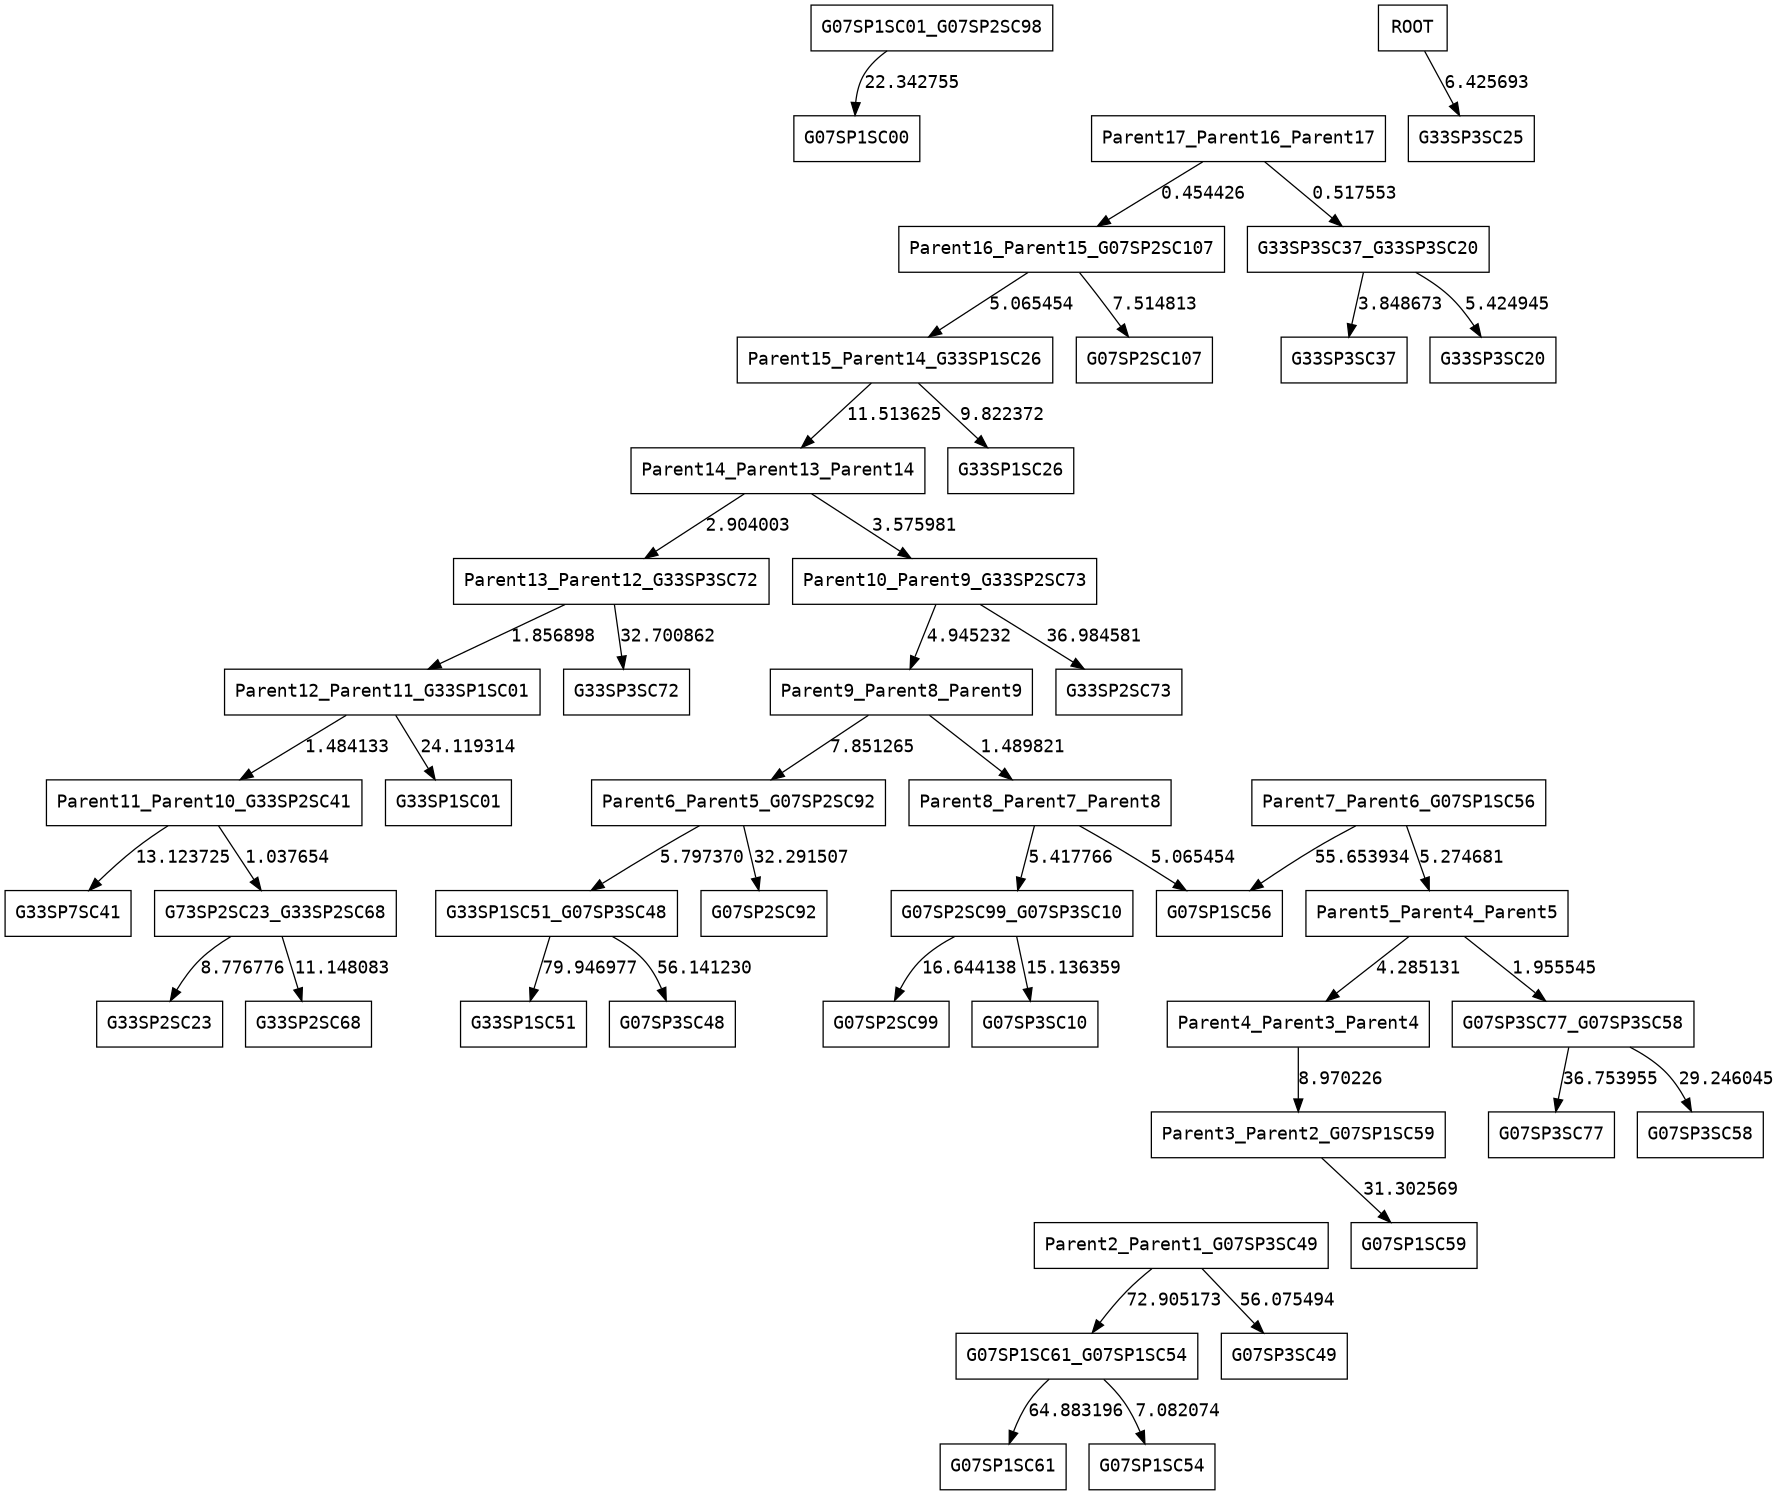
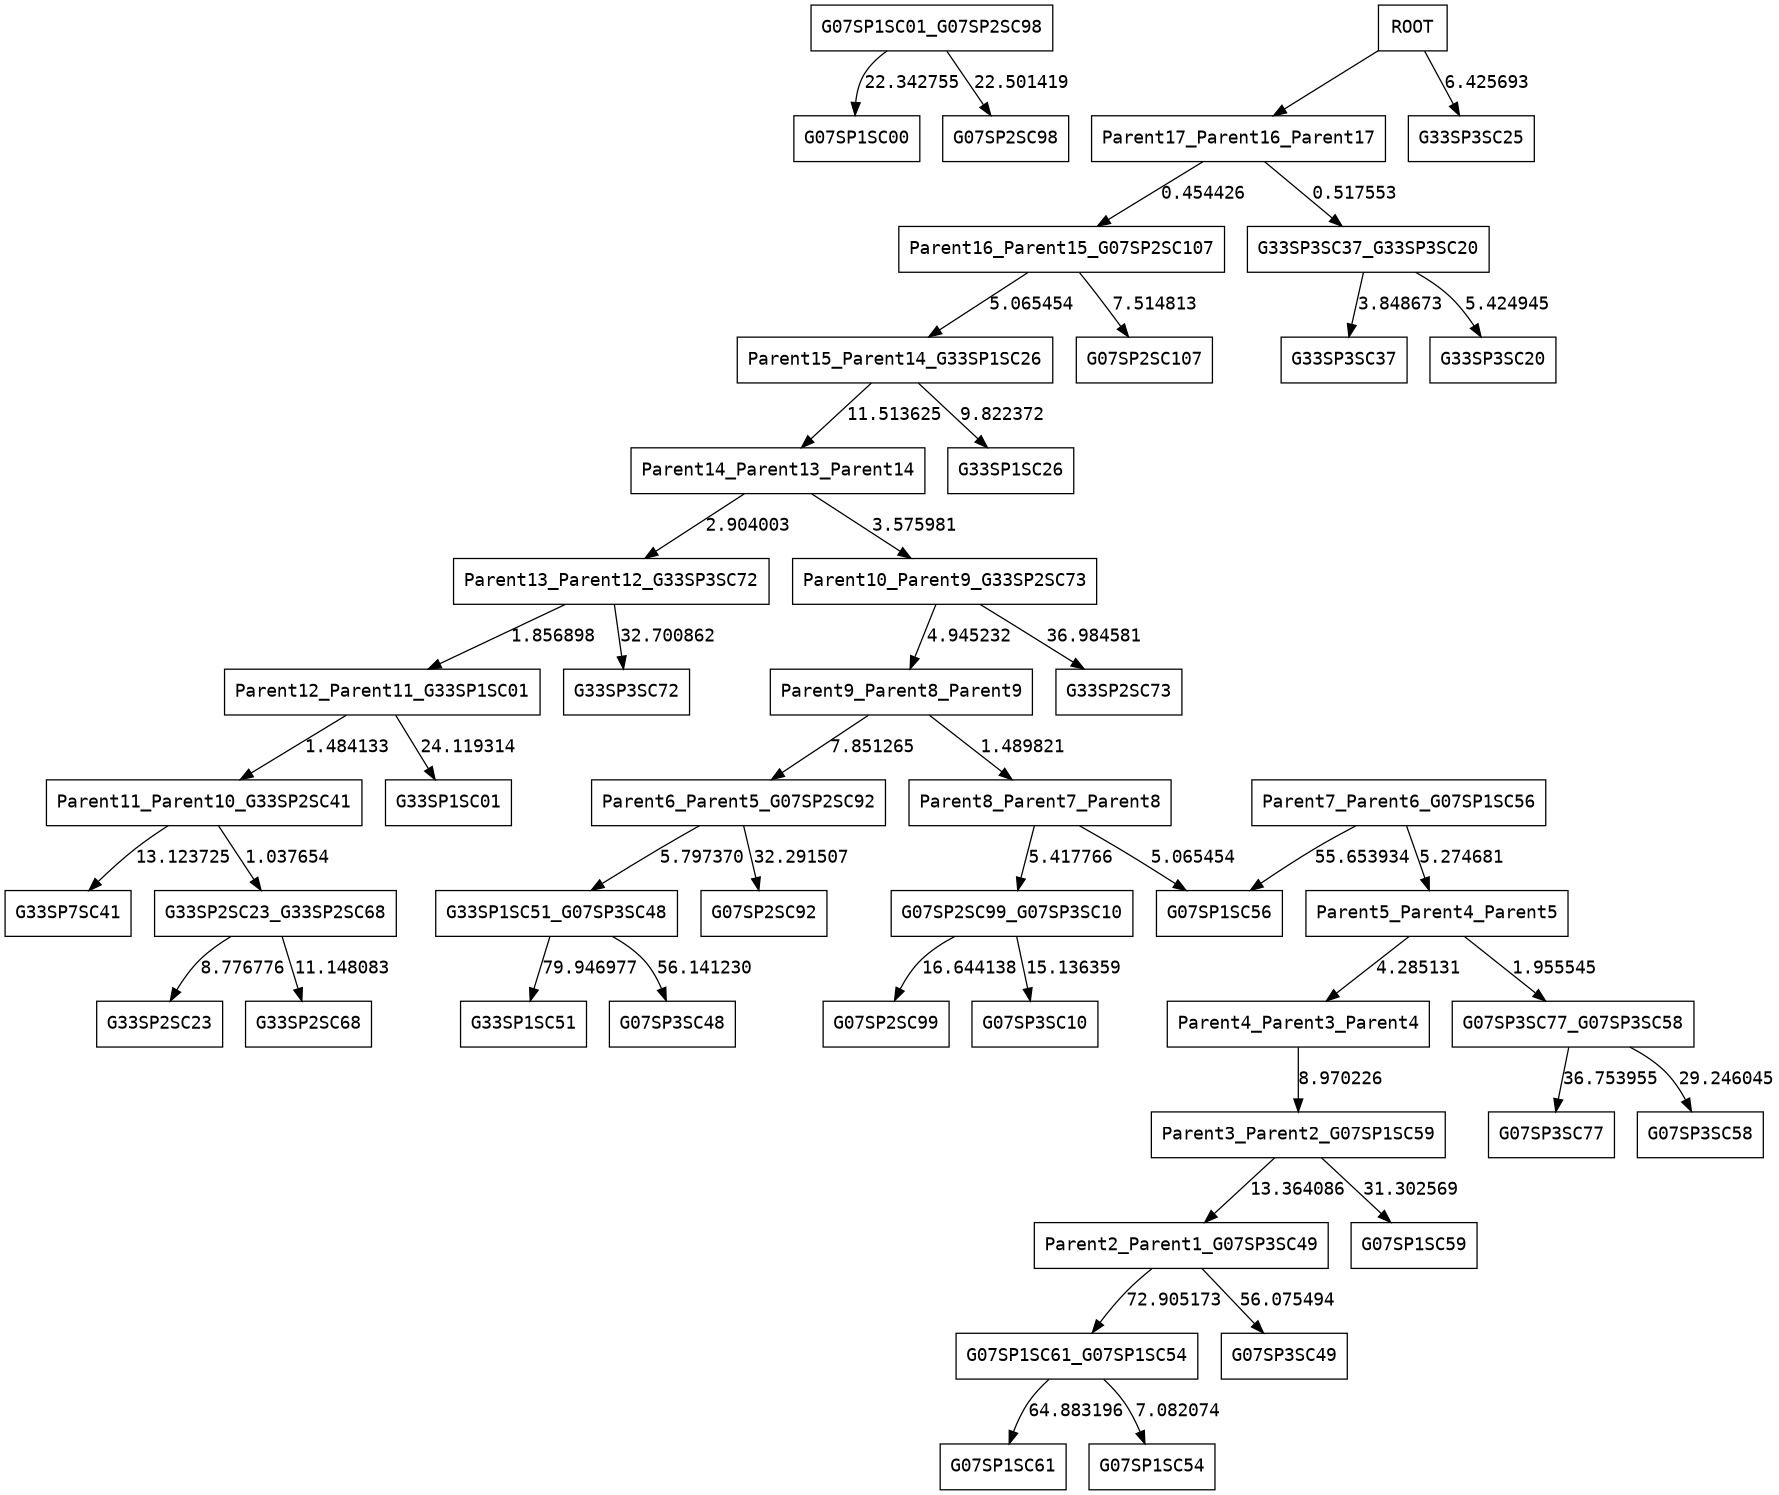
none -> (1331, 80)
none -> (1006, 139)
(275, 913) -> (275, 913)
none -> (1244, 1186)
